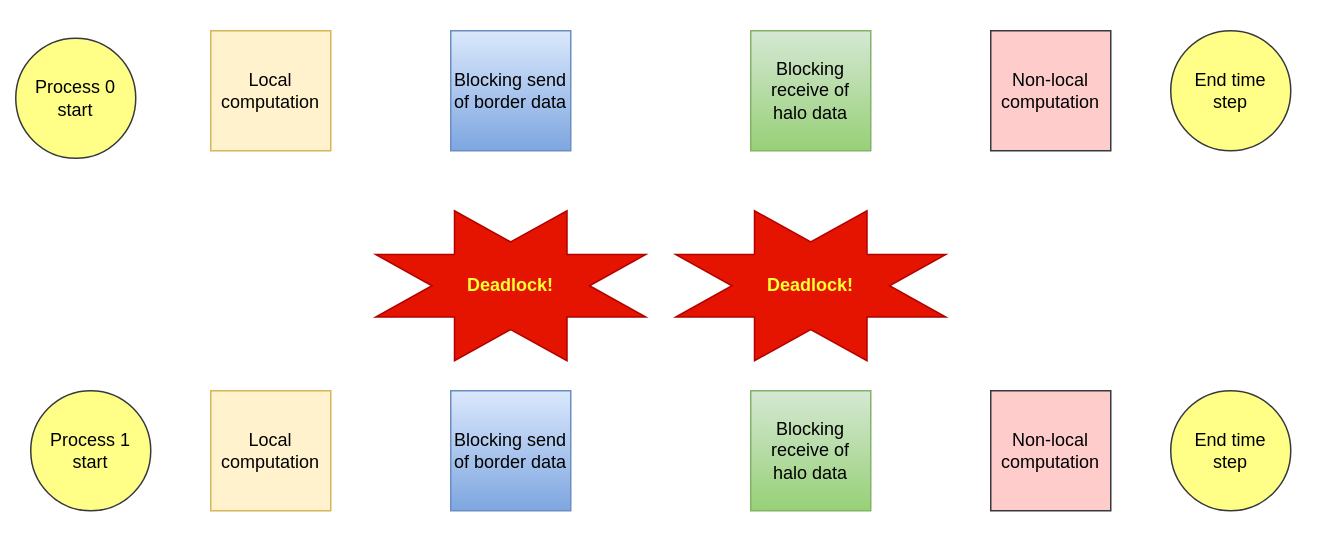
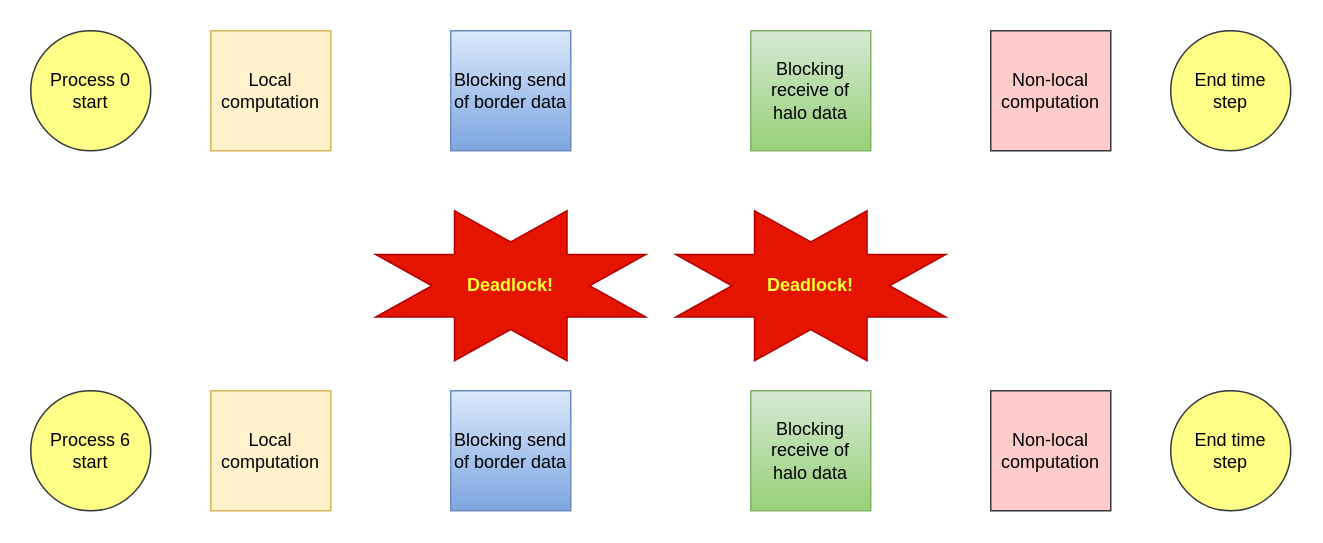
(76, 98) -> (91, 91)
(91, 451) -> (91, 451)
